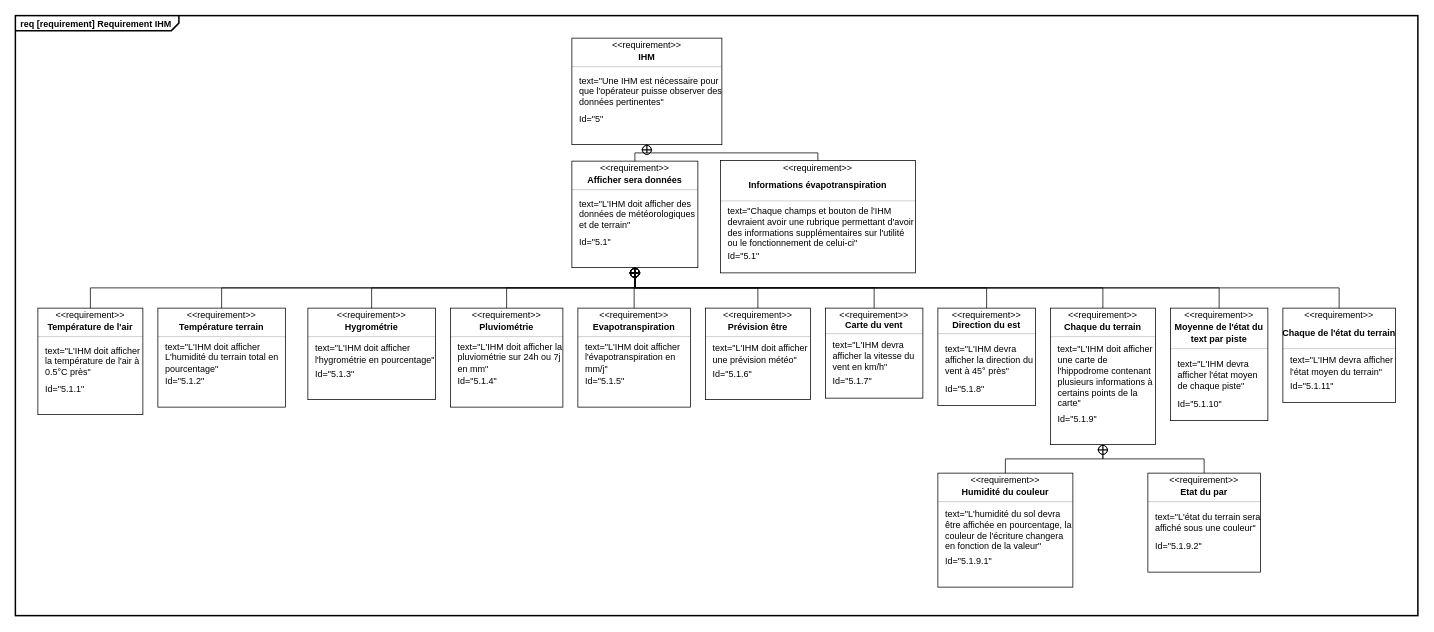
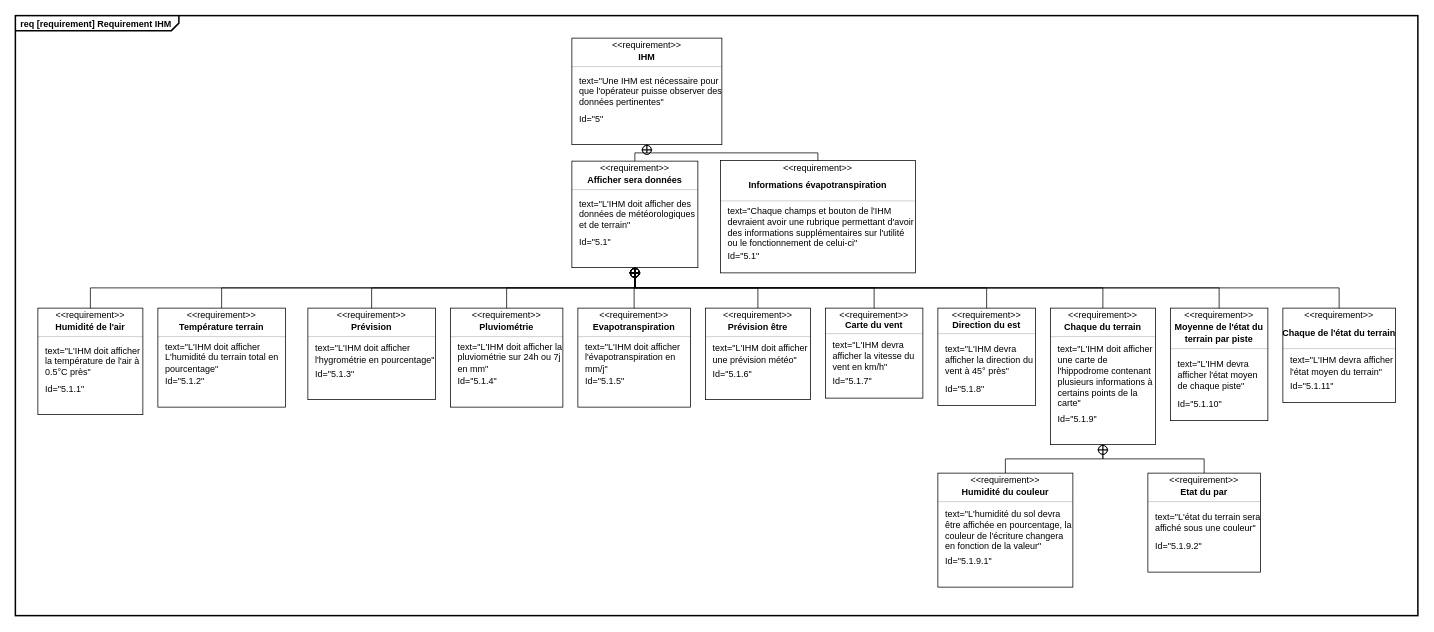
(90, 327) -> (90, 327)
(372, 327) -> (372, 327)
(1219, 333) -> (1219, 333)
